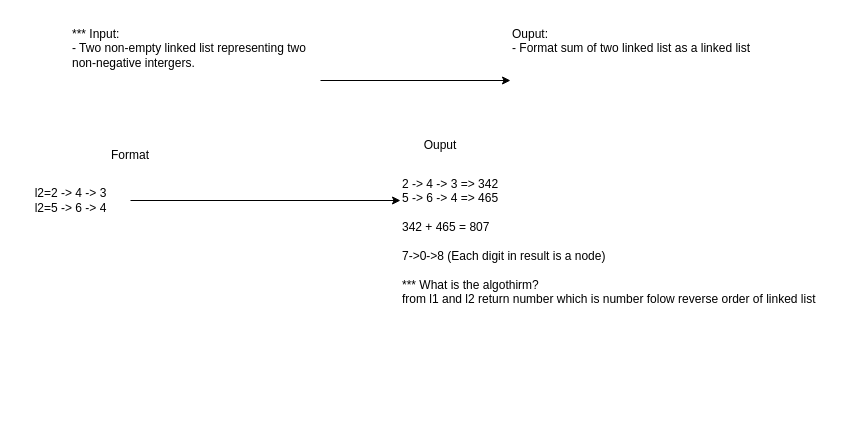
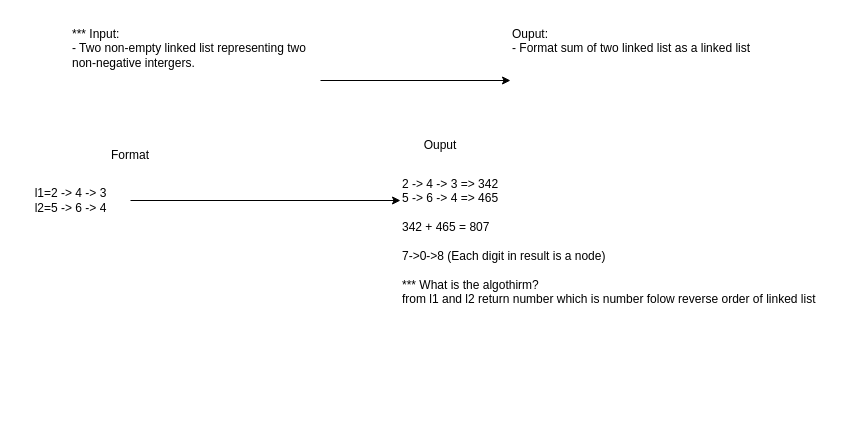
(71, 201) -> (71, 201)
